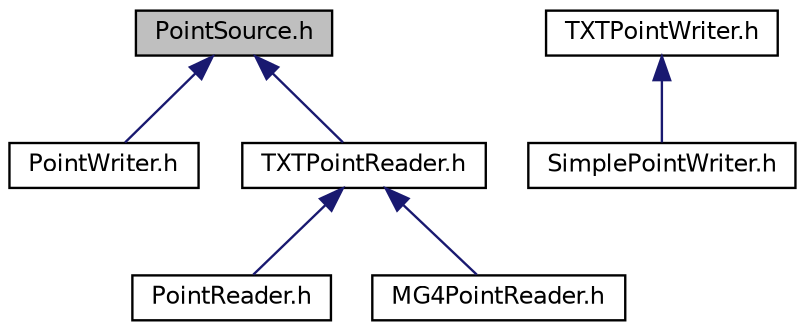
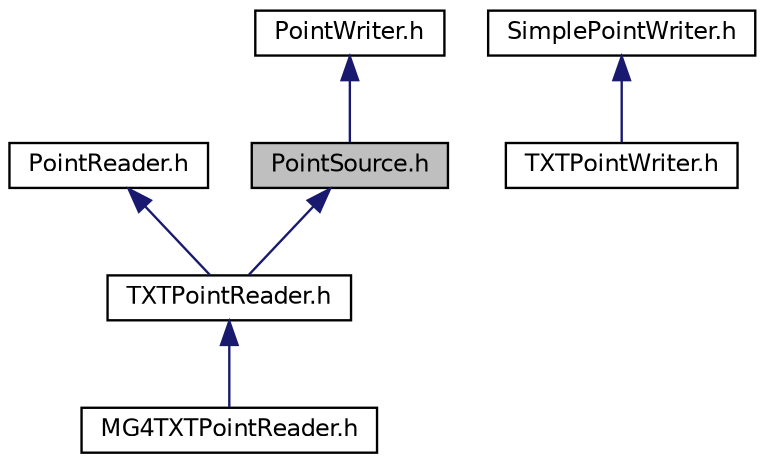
(160, 108) -> (350, 112)
(662, 112) -> (622, 112)
(289, 240) -> (177, 241)
(499, 298) -> (229, 430)
